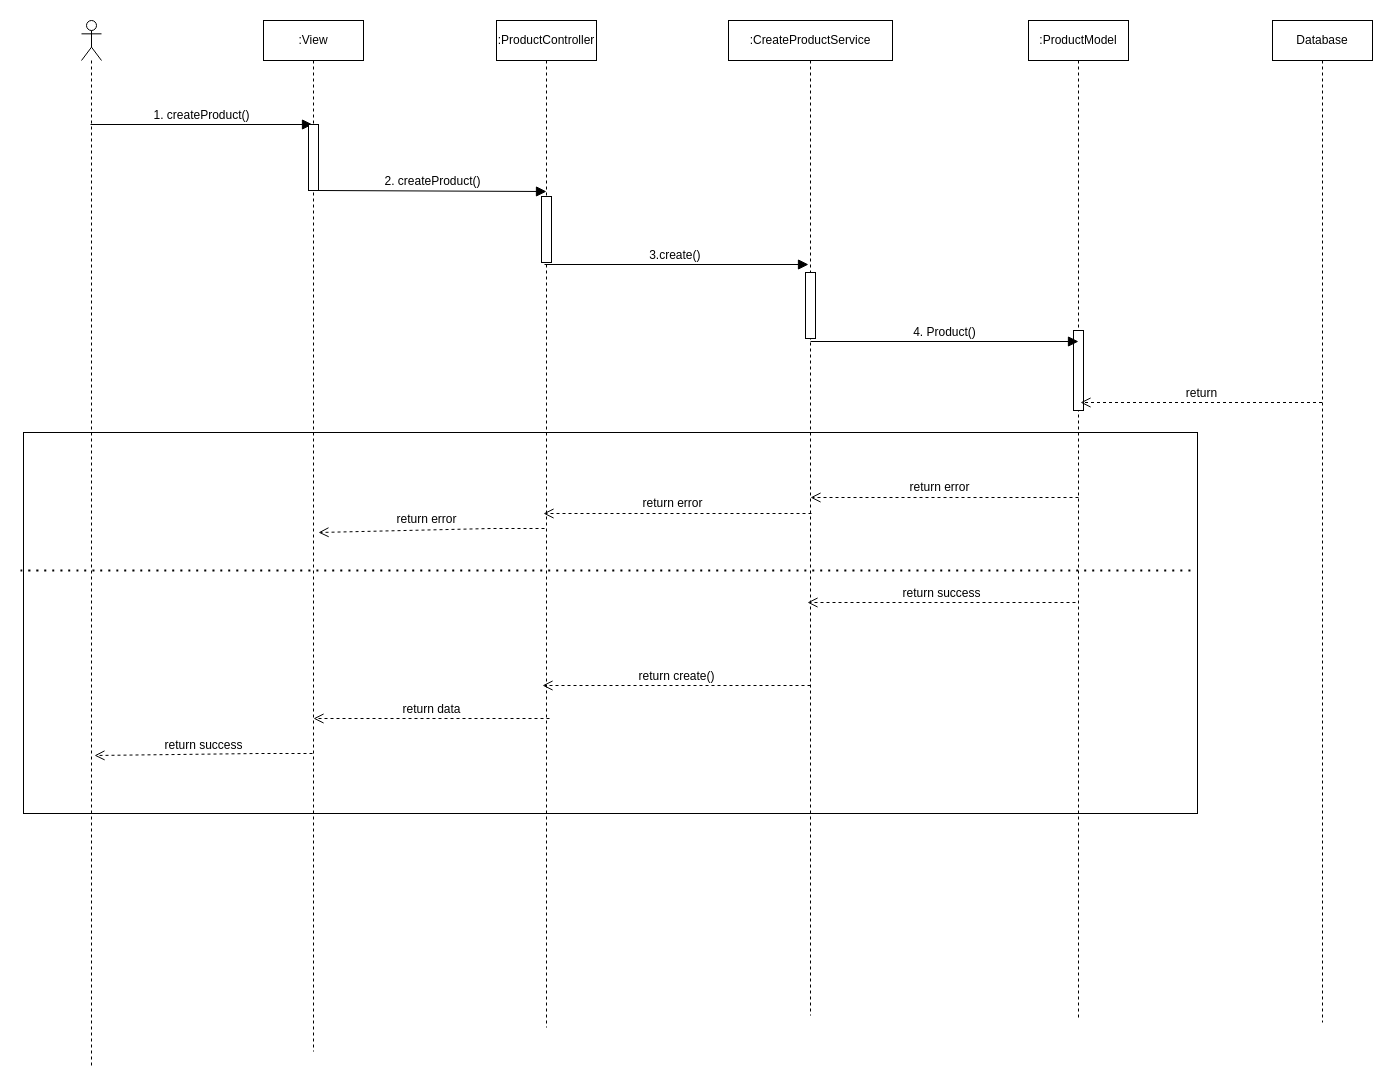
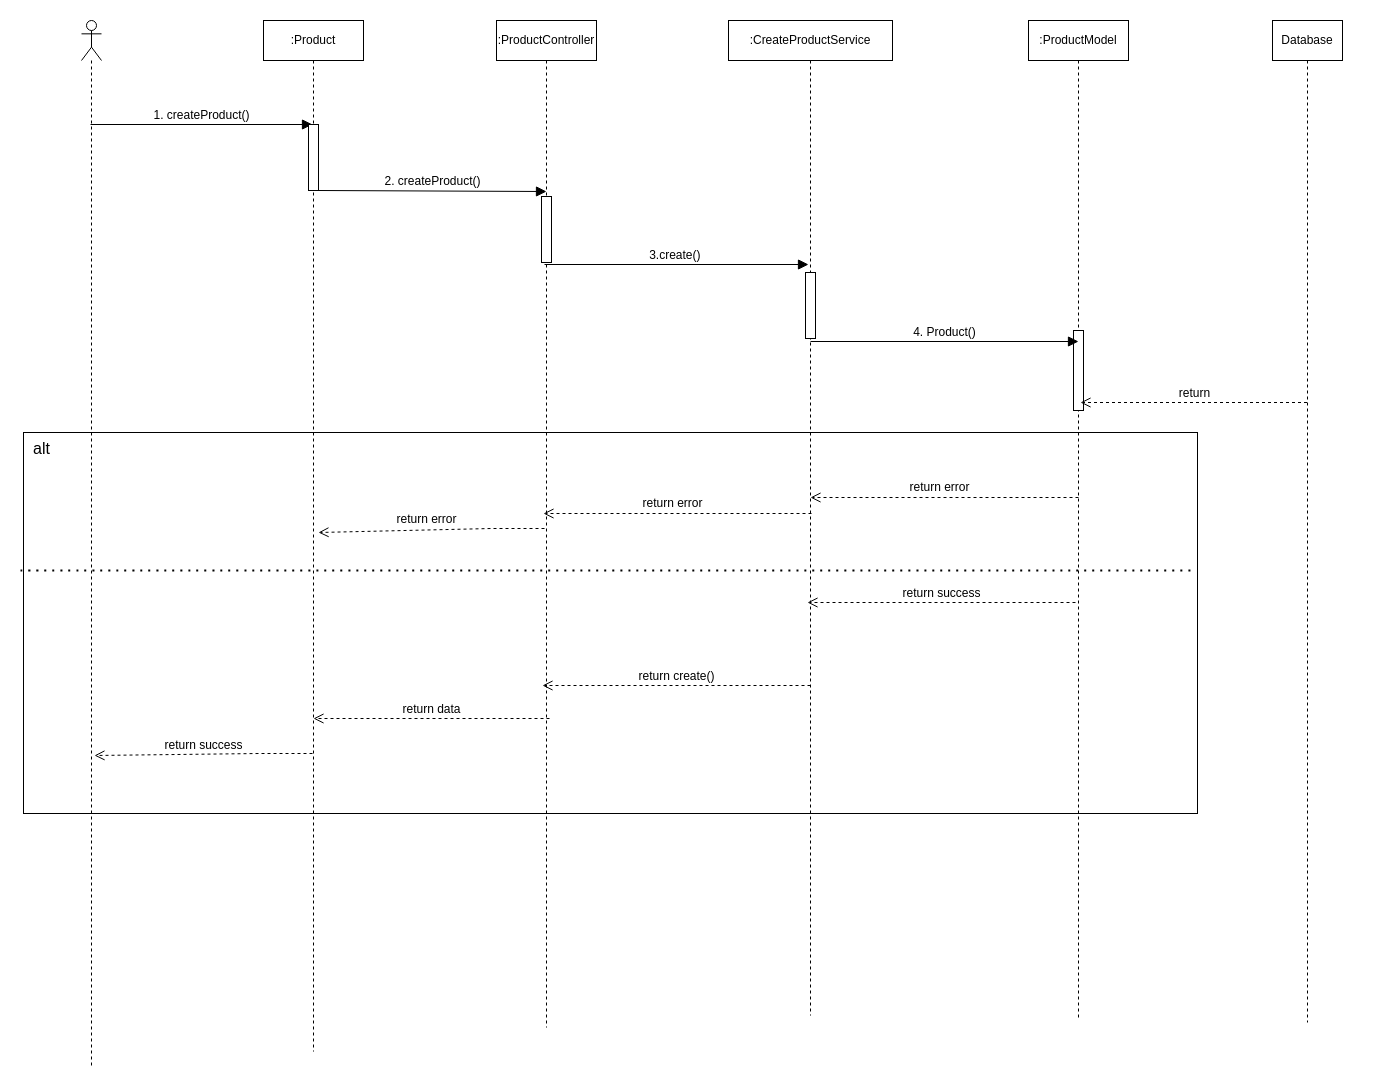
(314, 41) -> (314, 41)
none -> (41, 448)
(1323, 522) -> (1308, 522)
